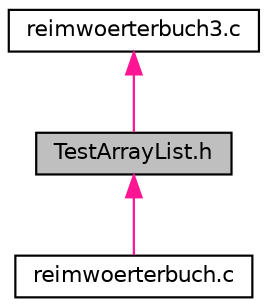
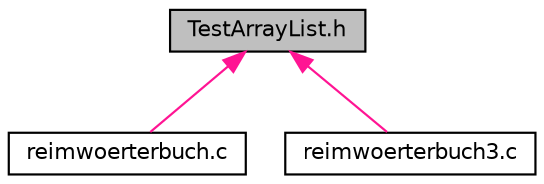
(134, 104) -> (347, 99)
